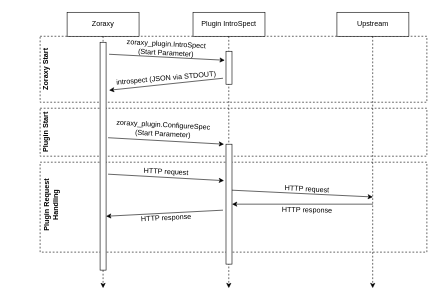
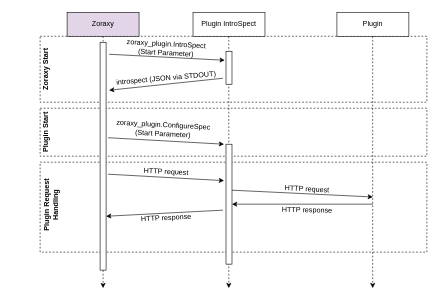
(103, 24) -> (103, 24)
(373, 24) -> (373, 24)
